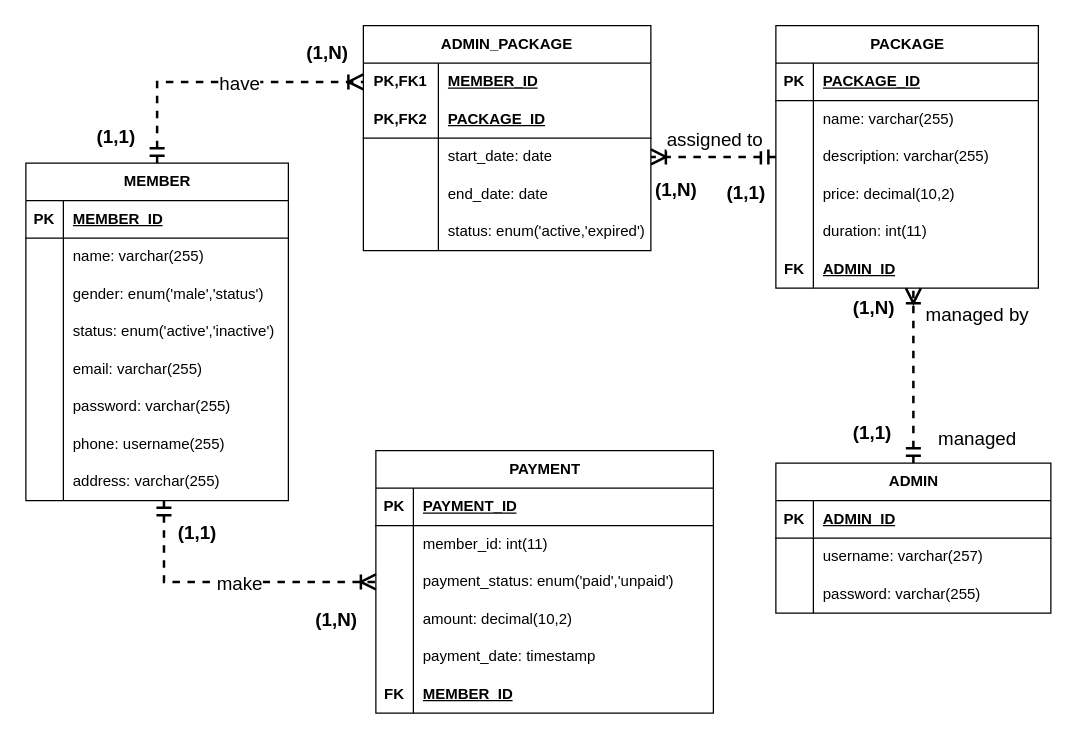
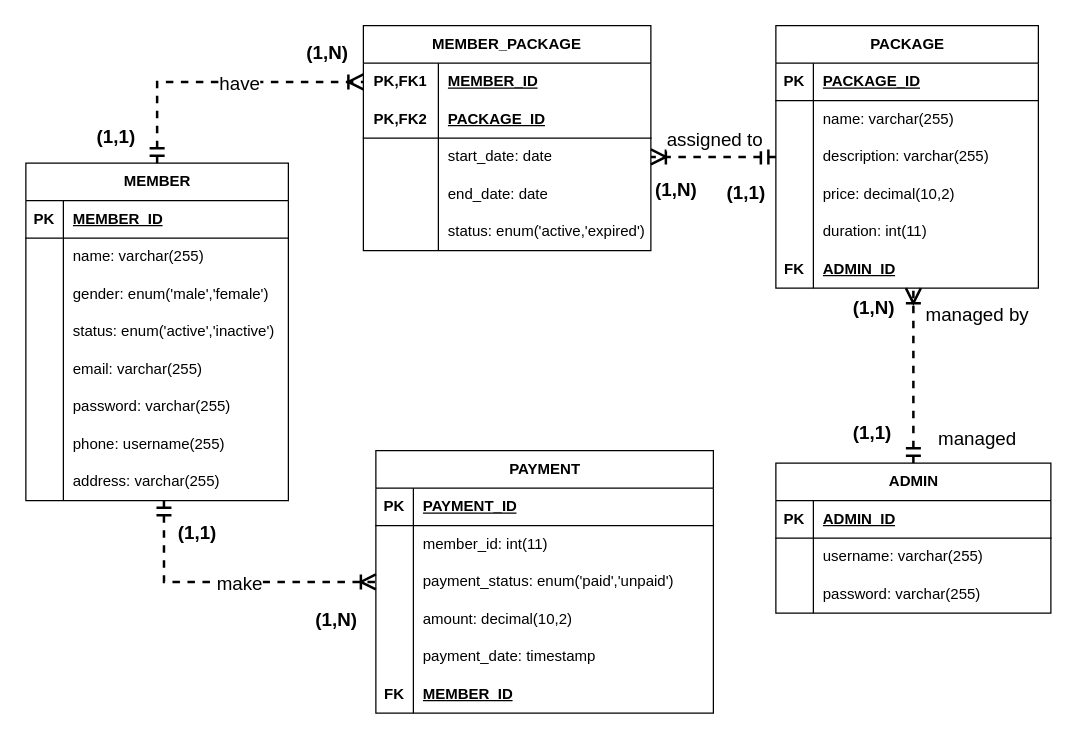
(507, 44) -> (507, 44)
(179, 294) -> (177, 294)
(912, 557) -> (912, 557)
